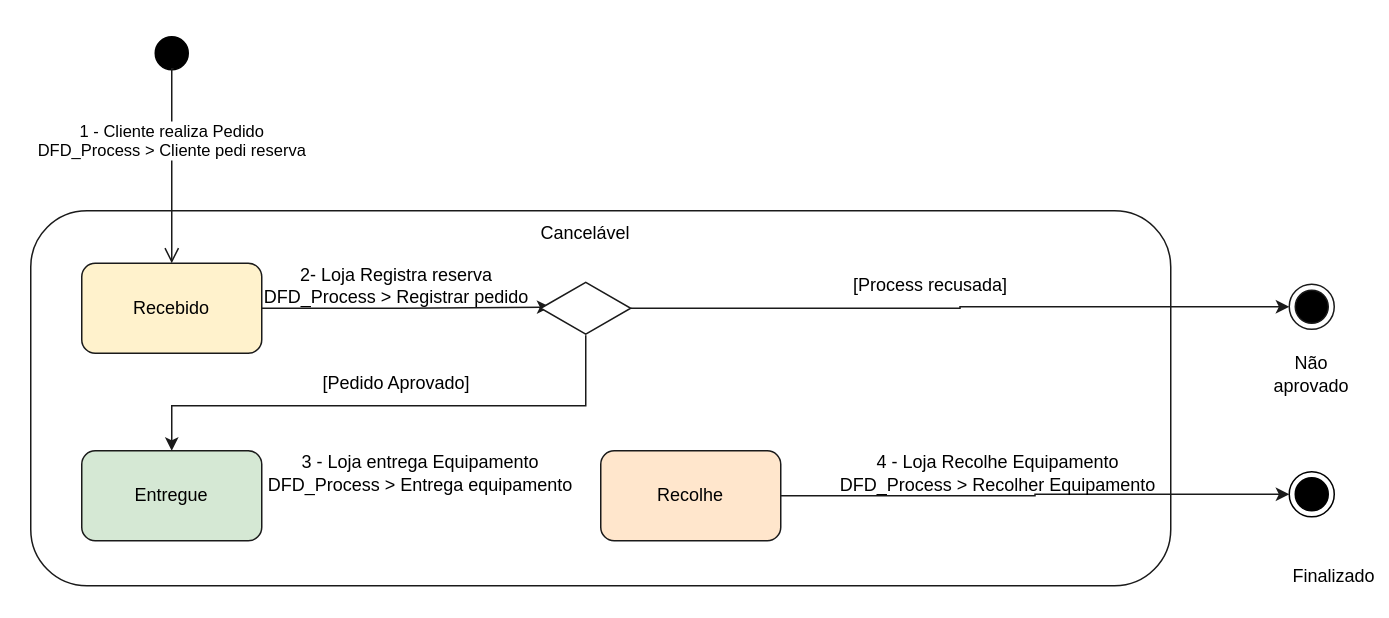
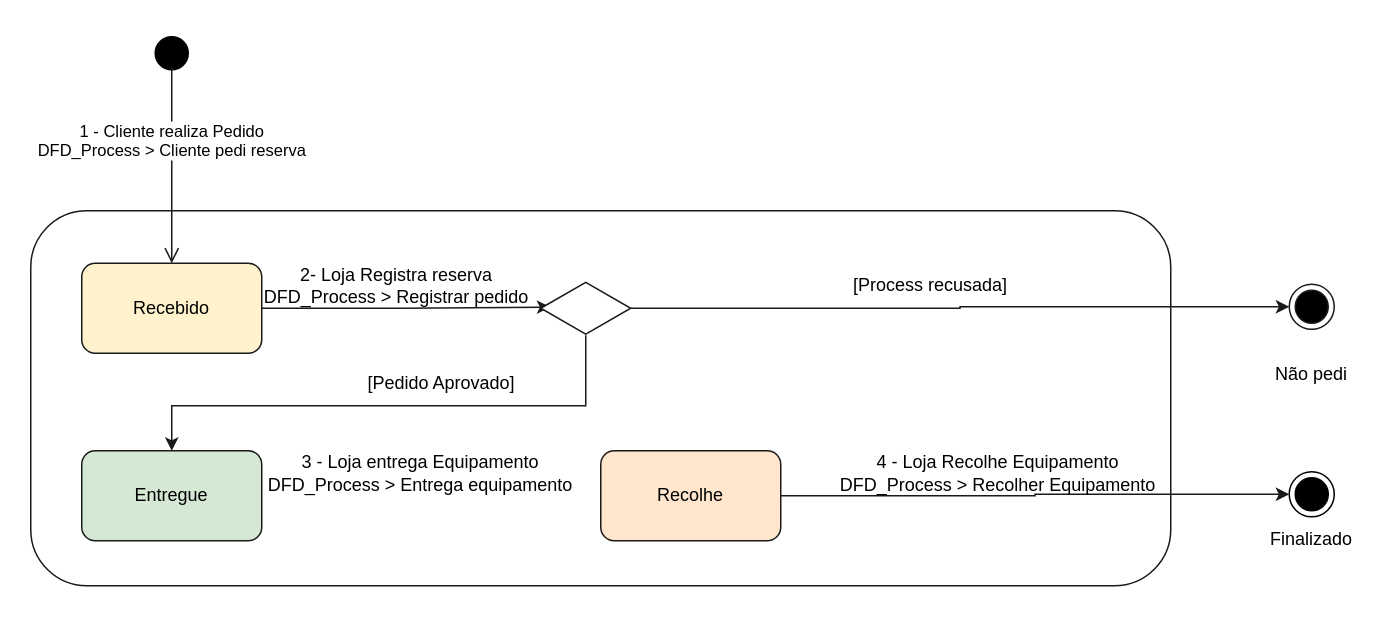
(586, 233) -> none
(1312, 374) -> (1312, 374)
(397, 383) -> (442, 383)
(1334, 577) -> (1312, 539)
